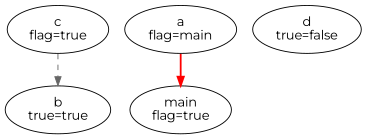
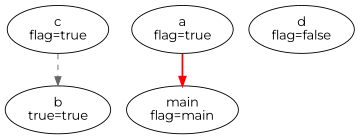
(181, 29) -> (182, 29)
(307, 29) -> (302, 29)
(181, 110) -> (182, 110)
